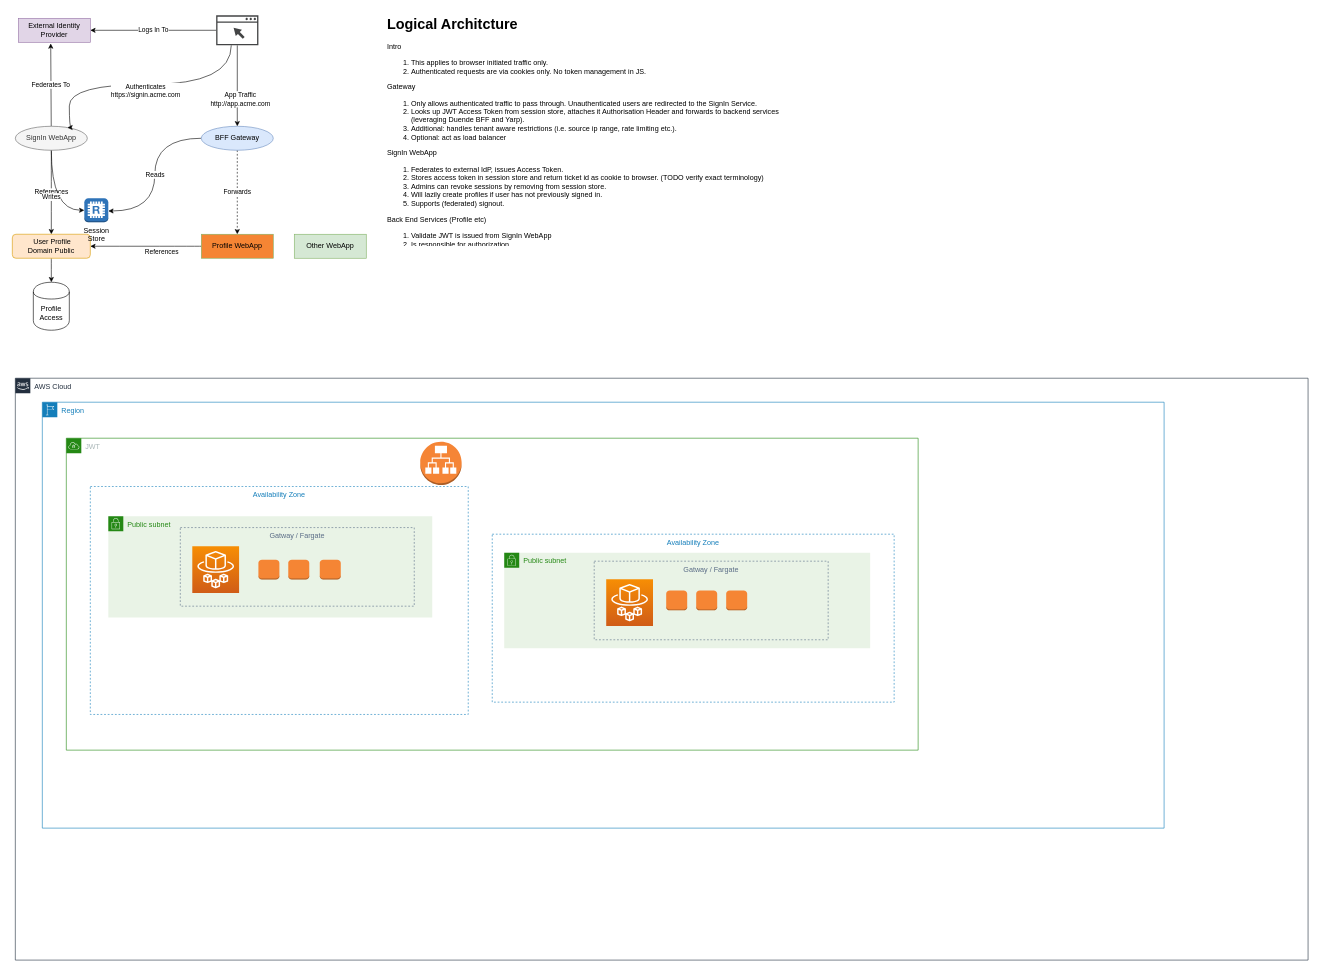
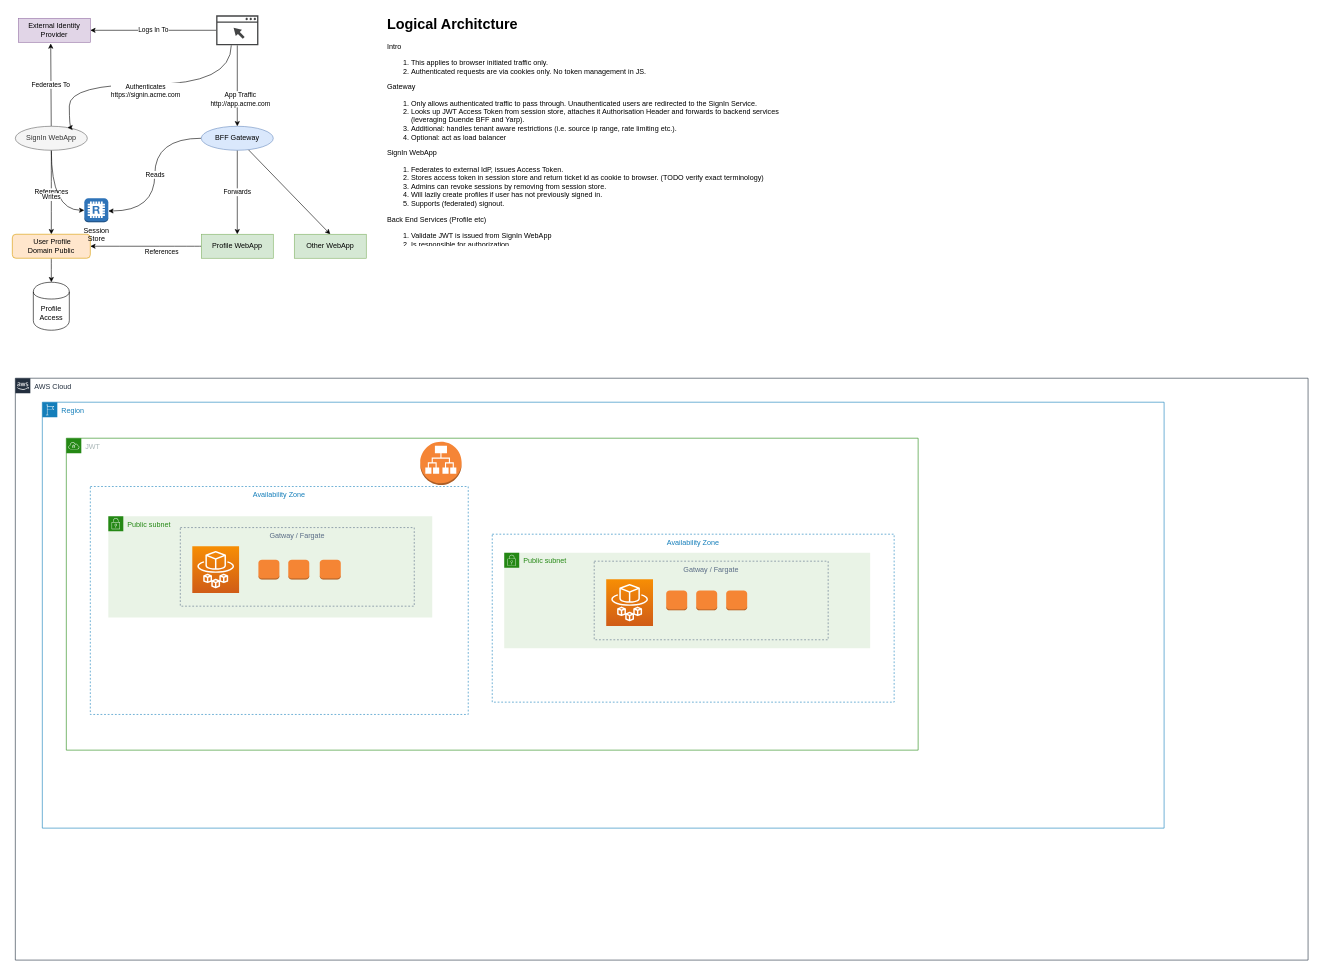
none -> (269, 171)
(237, 187) -> (237, 187)
(237, 246) -> (237, 246)
